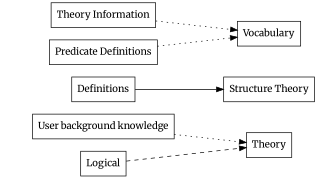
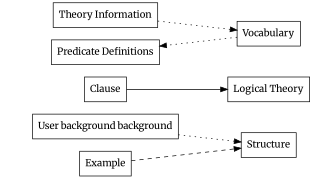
(194, 42) -> (202, 41)
(103, 89) -> (105, 89)
(269, 89) -> (269, 89)
(103, 126) -> (105, 126)
(269, 145) -> (269, 145)
(103, 164) -> (105, 164)
